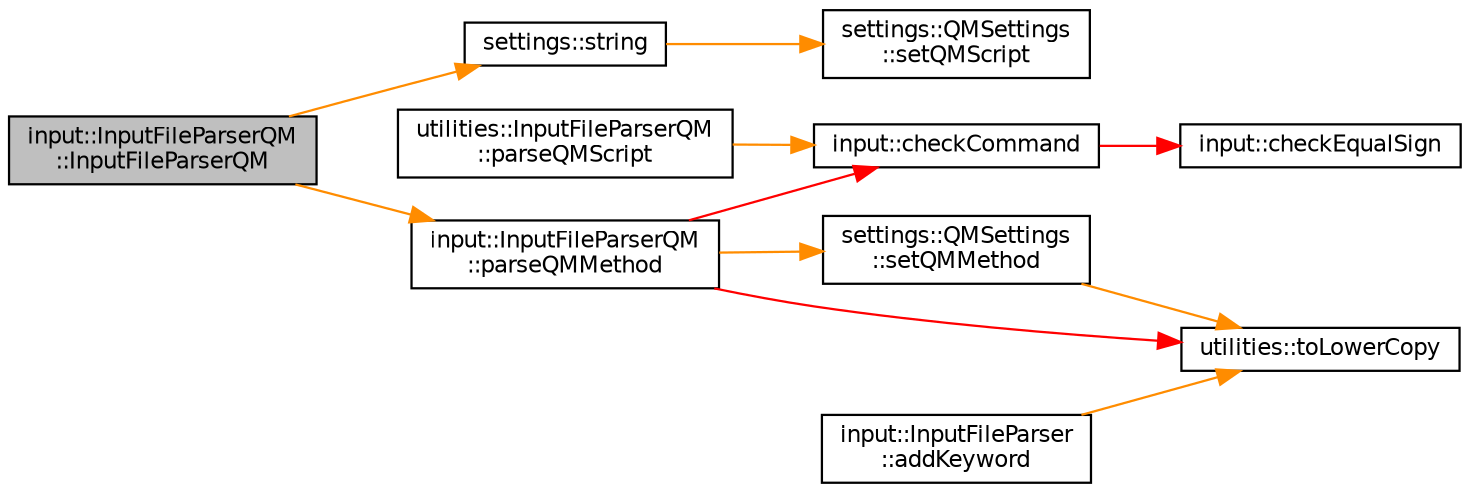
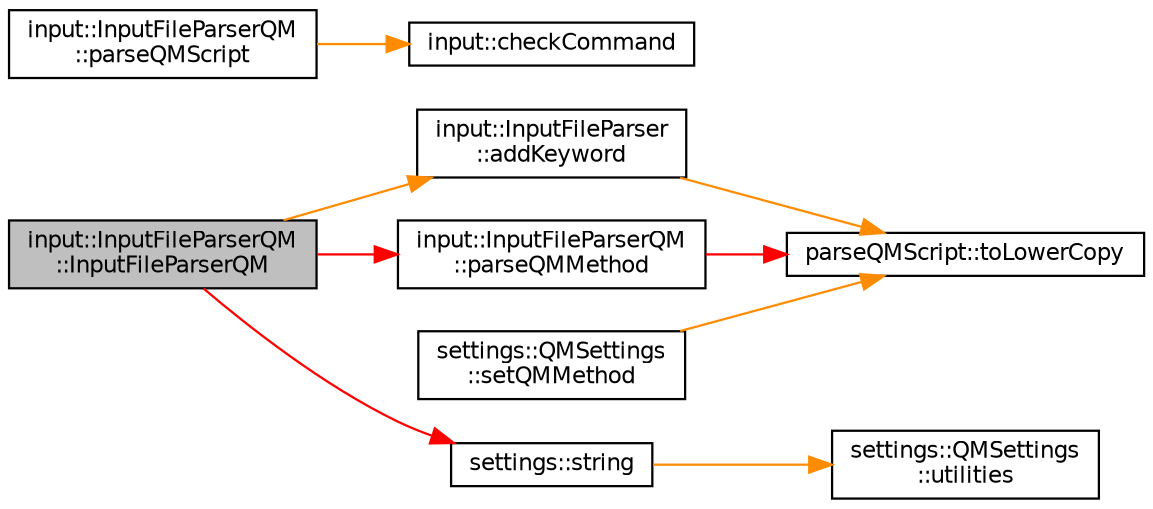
(956, 44) -> (965, 465)
(373, 94) -> (312, 371)
(565, 144) -> (163, 44)
(1320, 146) -> none
(772, 197) -> none
(353, 200) -> (346, 254)
none -> (347, 202)
(760, 252) -> none
(1320, 349) -> (965, 254)
